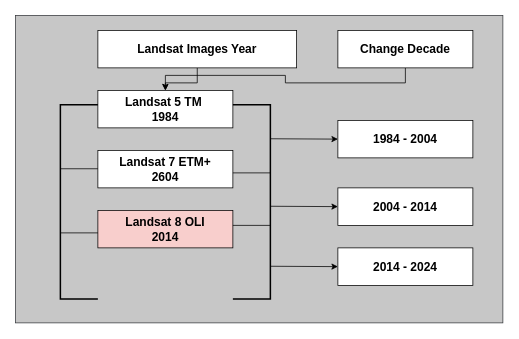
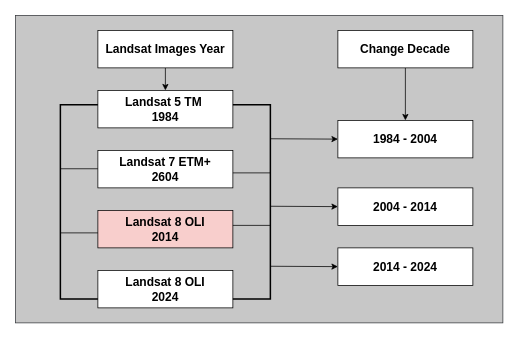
(197, 49) -> (165, 49)
(285, 82) -> (405, 98)
none -> (165, 289)
